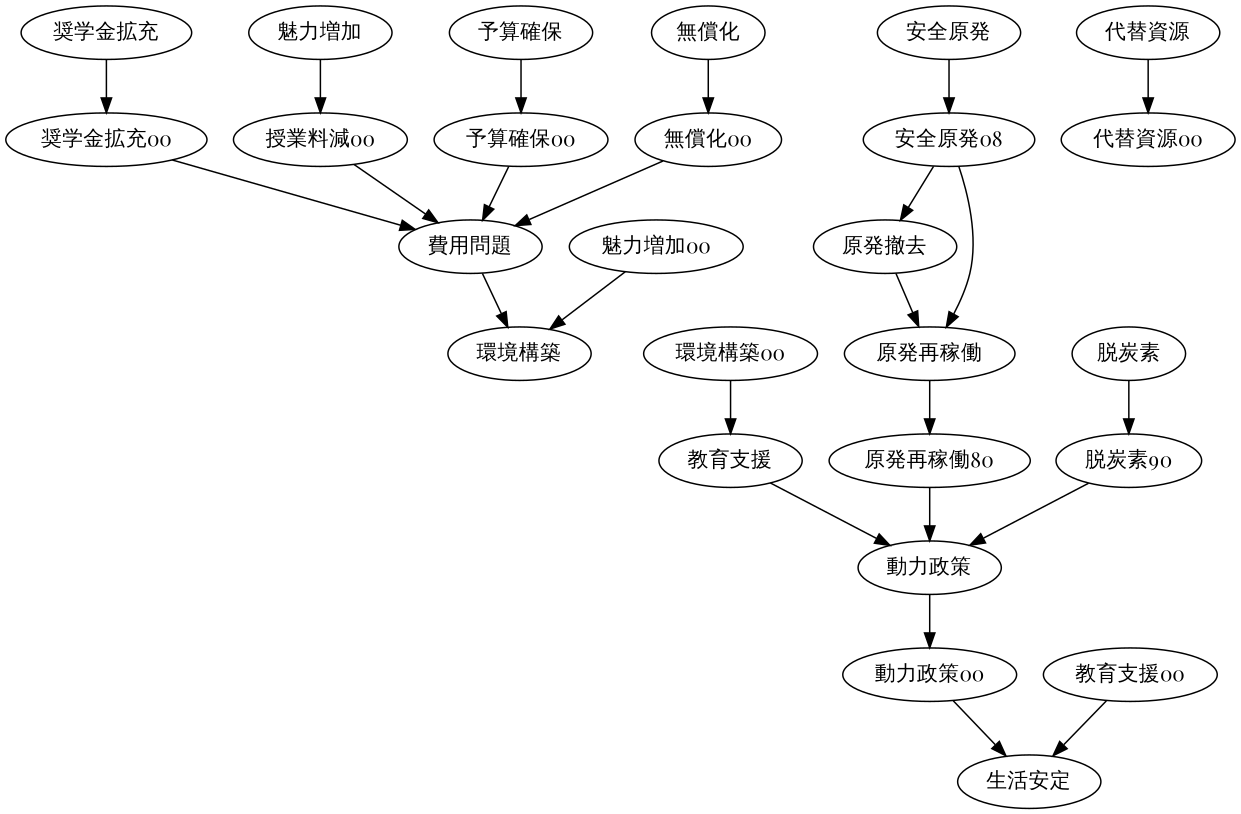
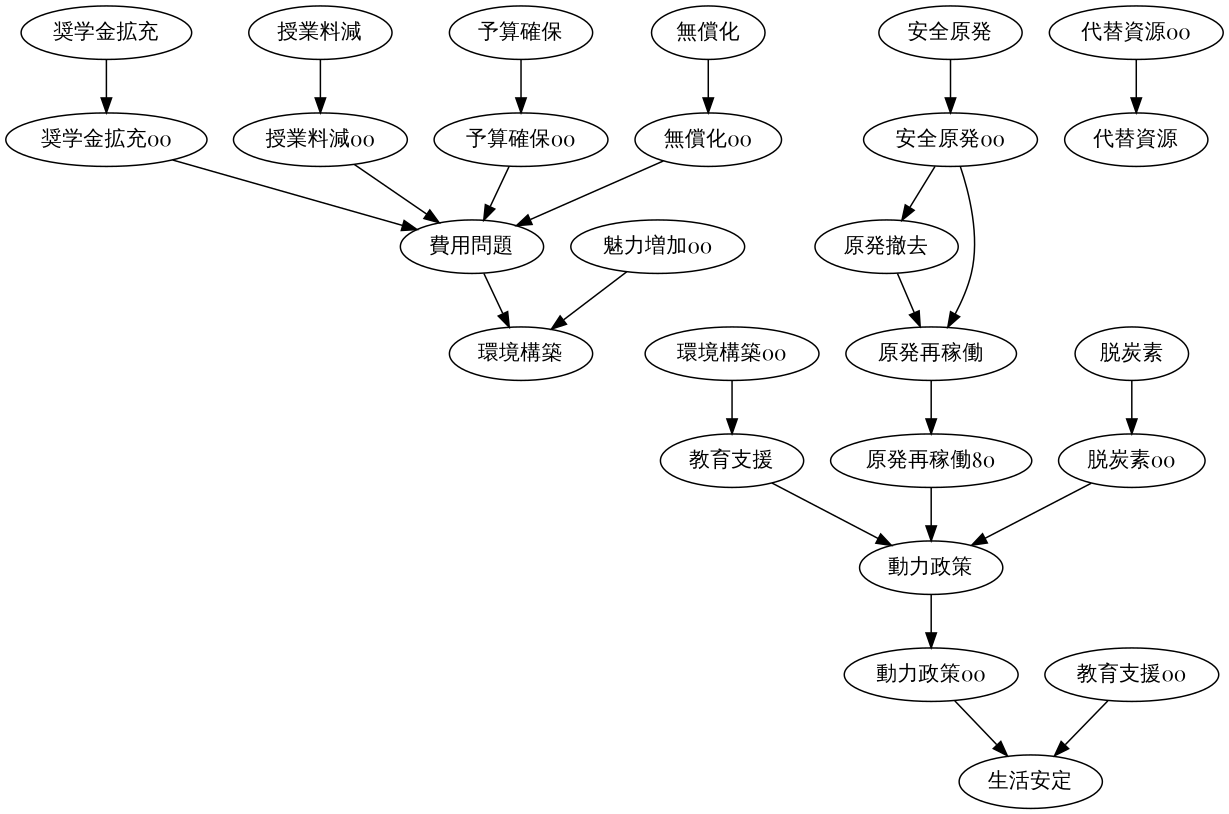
(320, 33) -> (320, 33)
(1148, 79) -> (1136, 79)
(949, 140) -> (951, 140)
(1129, 461) -> (1132, 461)
